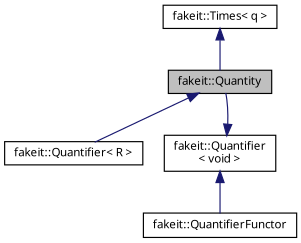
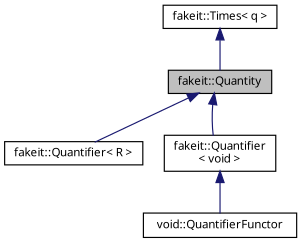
(228, 108) -> (212, 120)
(220, 225) -> (220, 225)
